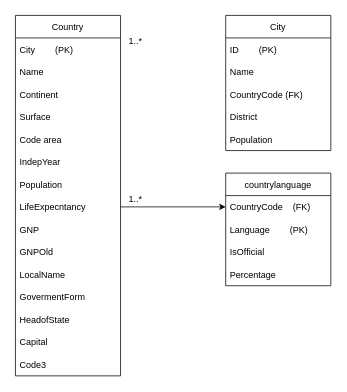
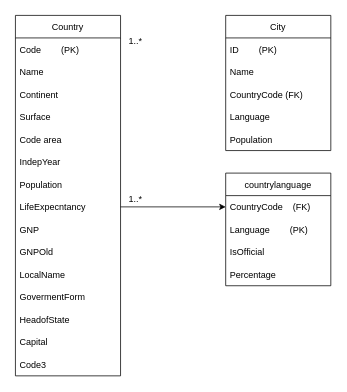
(59, 50) -> (60, 50)
(247, 117) -> (250, 117)
